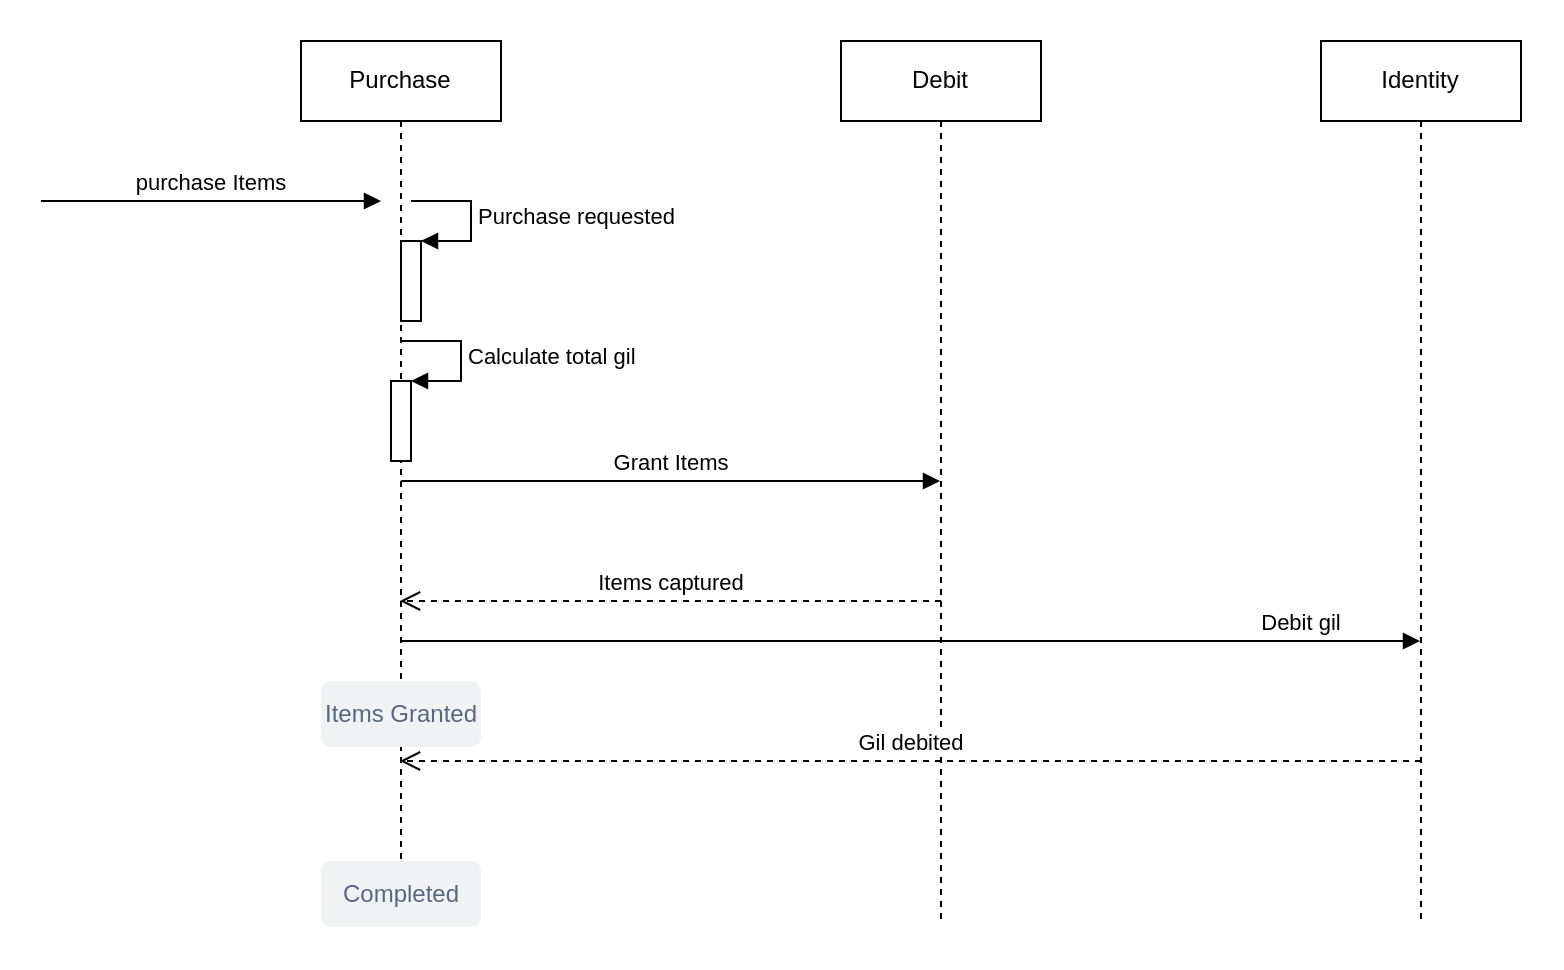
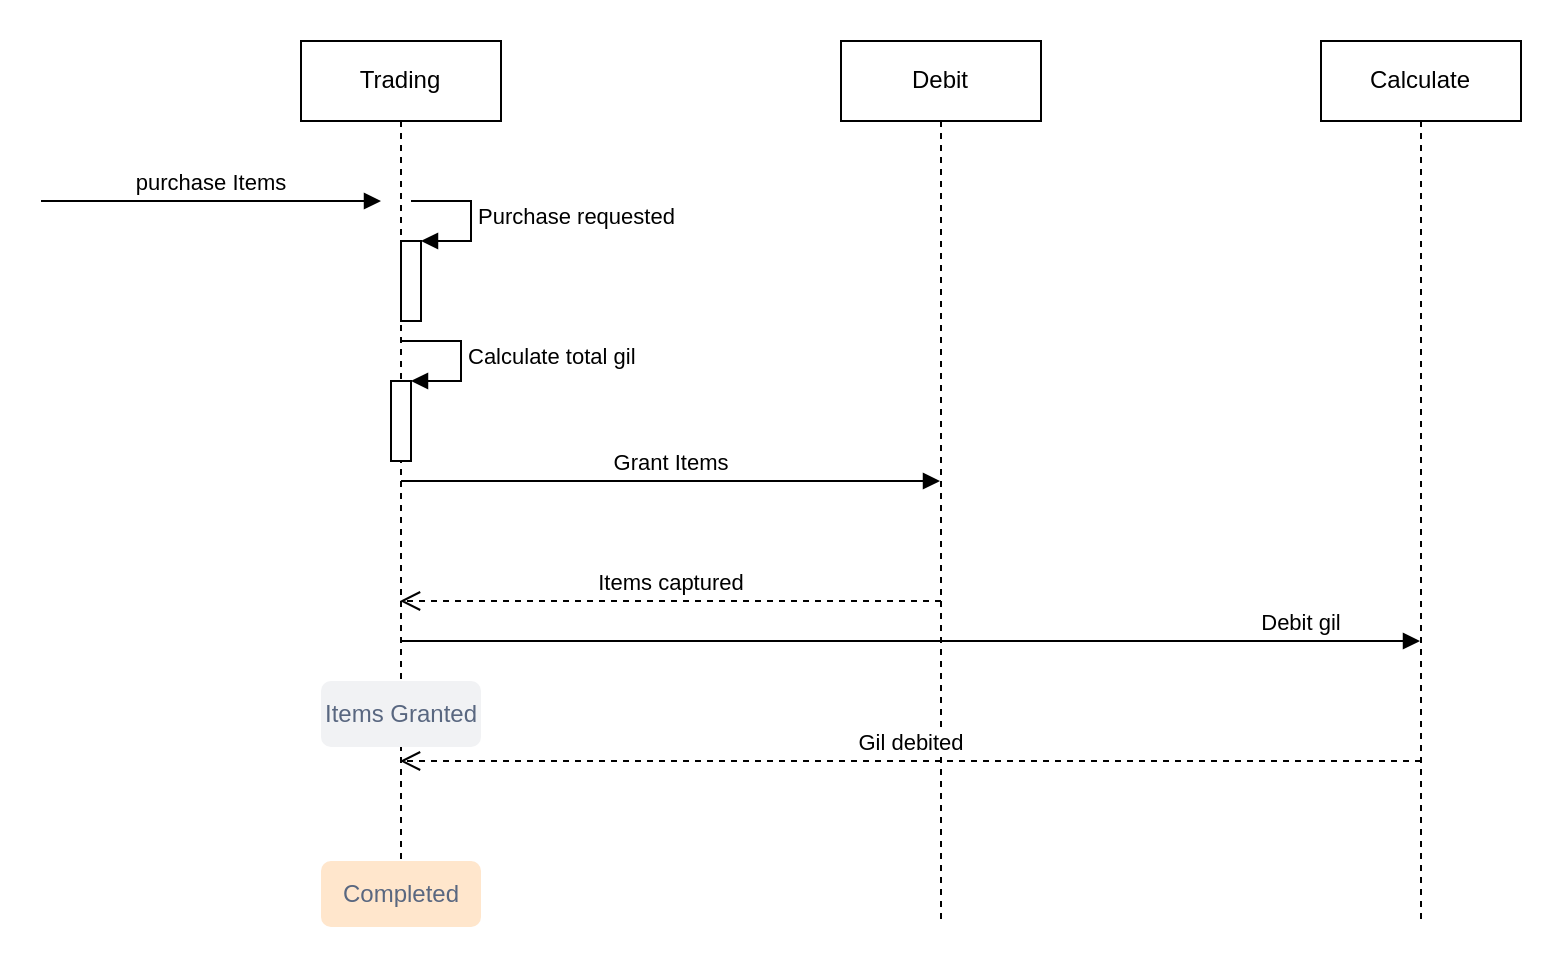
(401, 81) -> (401, 81)
(1421, 81) -> (1421, 81)
(401, 894) -> (401, 894)
